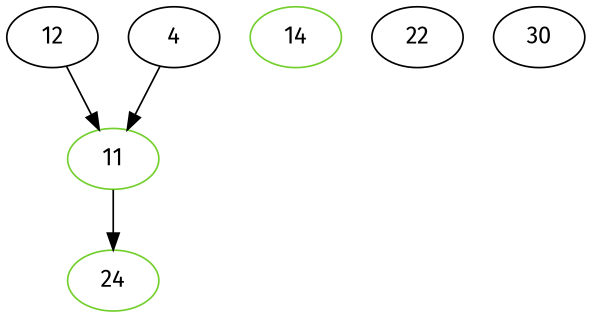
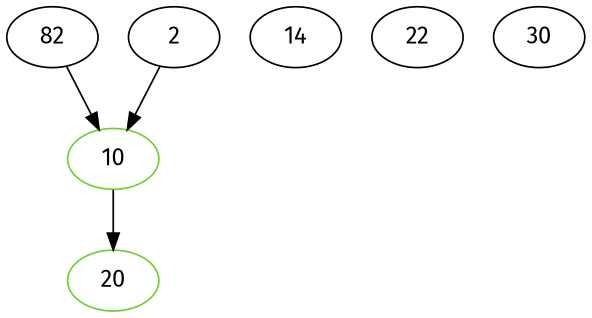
(52, 37) -> (52, 37)
(174, 37) -> (174, 37)
(296, 37) -> (296, 37)
(113, 159) -> (113, 159)
(113, 281) -> (113, 281)
